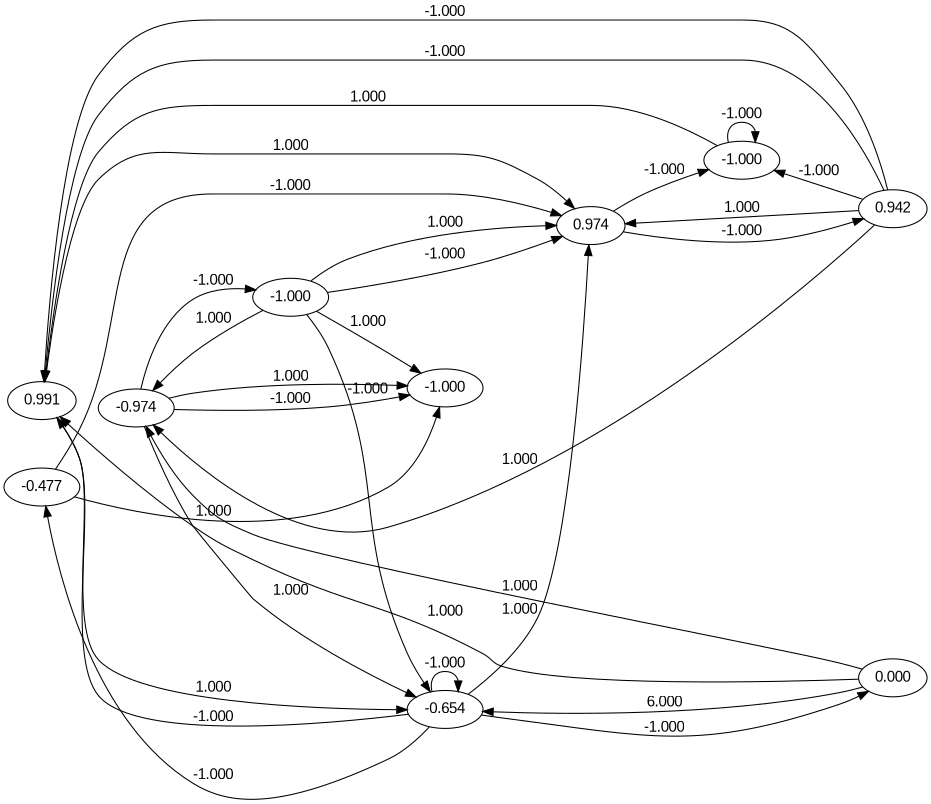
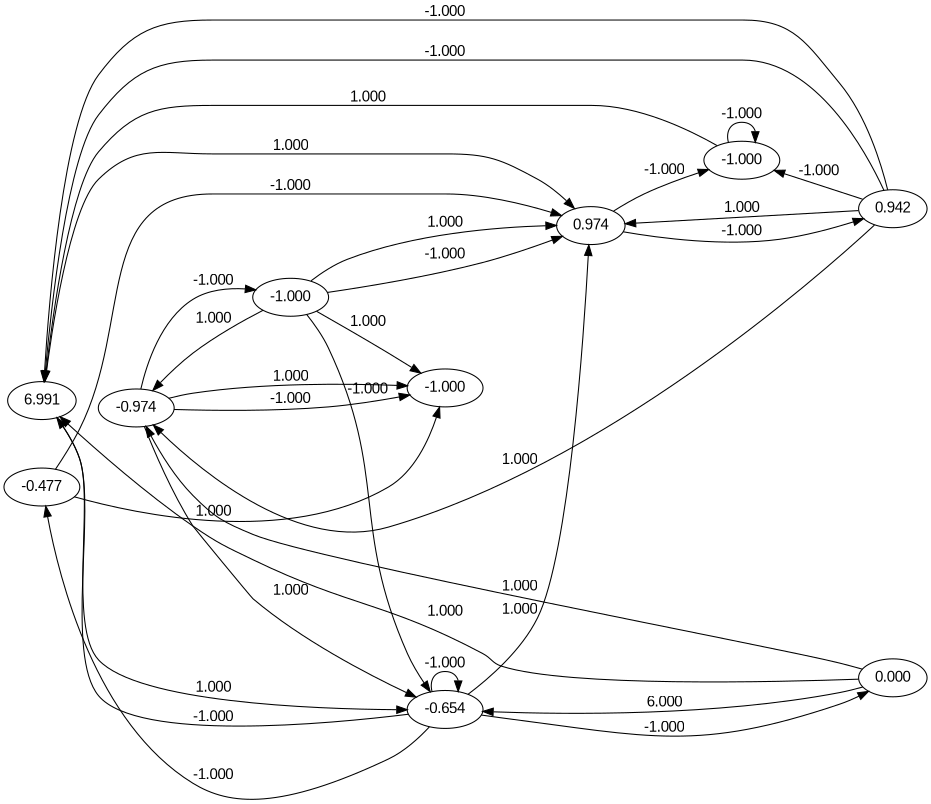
(42, 401) -> (42, 401)
